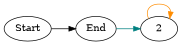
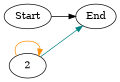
(125, 29) -> (59, 43)
